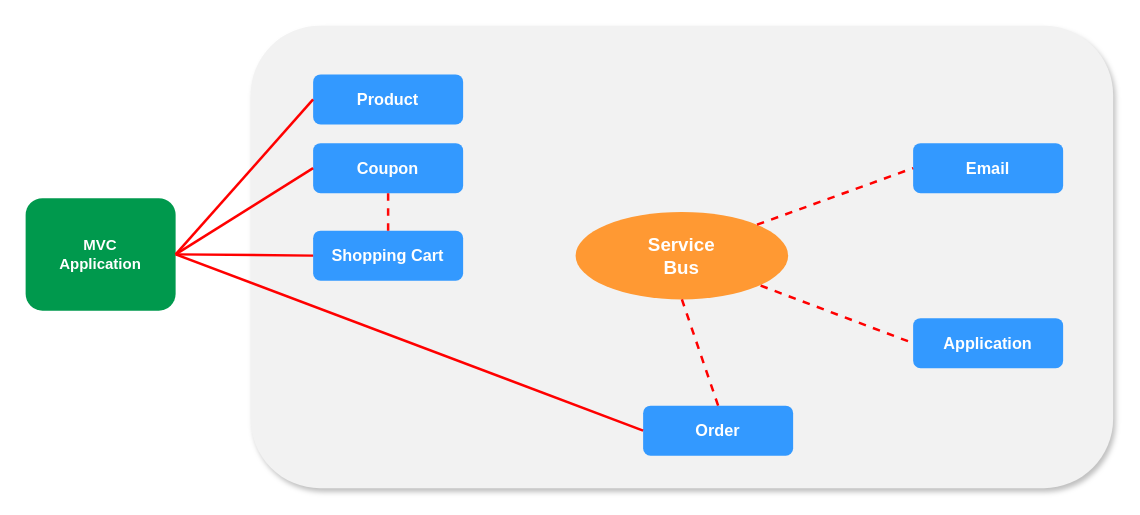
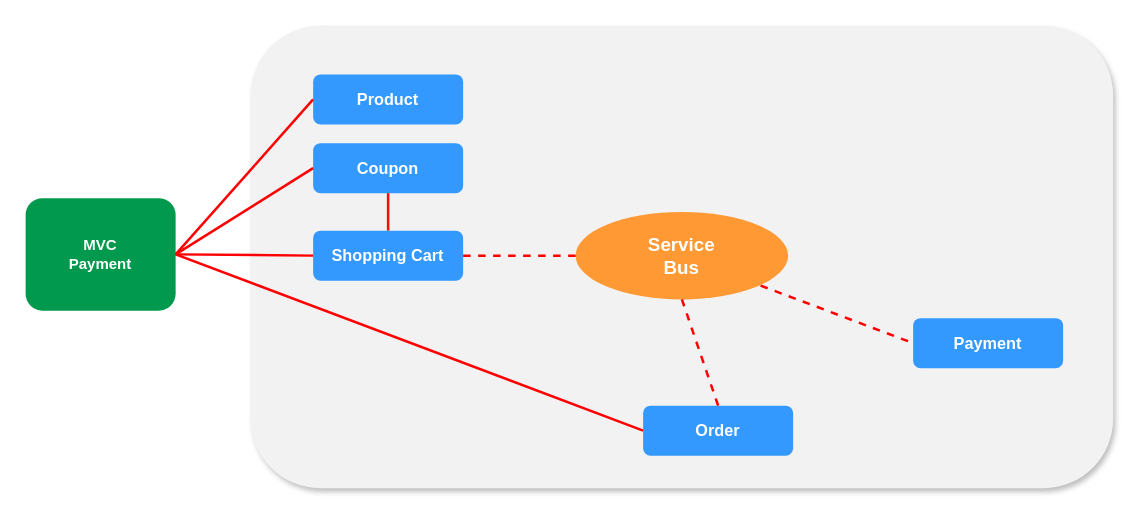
(988, 168) -> none
(835, 196) -> none
(388, 209) -> (388, 209)
(101, 254) -> (101, 254)
none -> (517, 256)
(988, 343) -> (988, 343)
